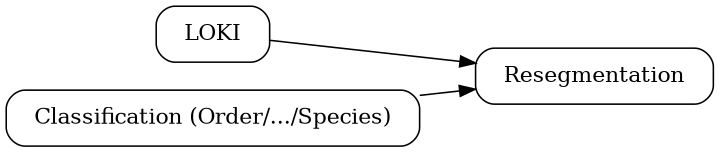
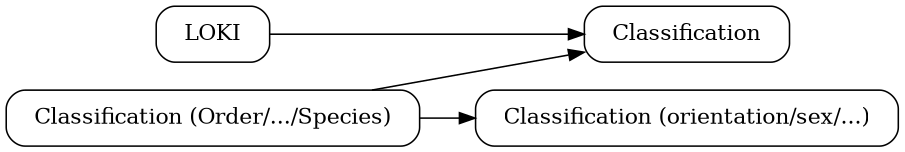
(594, 76) -> (687, 34)
none -> (687, 118)
